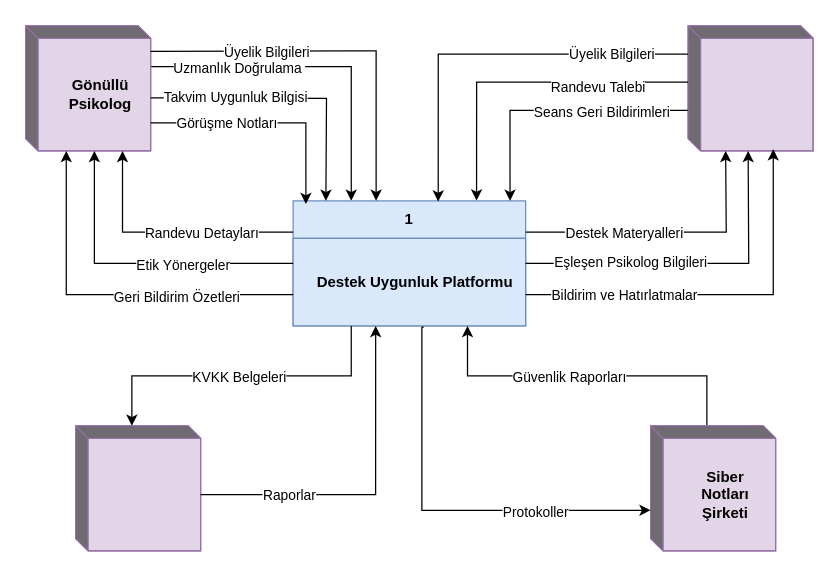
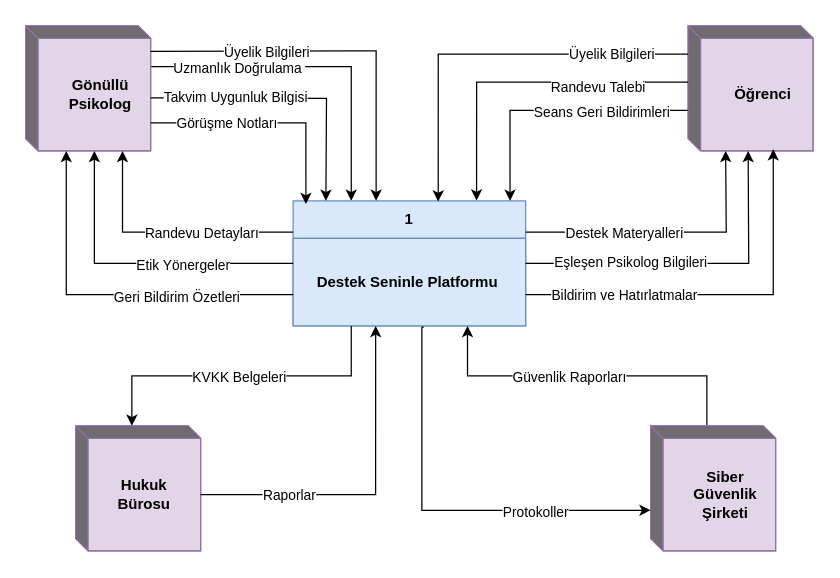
none -> (763, 94)
(398, 282) -> (392, 282)
none -> (138, 494)
(726, 494) -> (726, 494)
